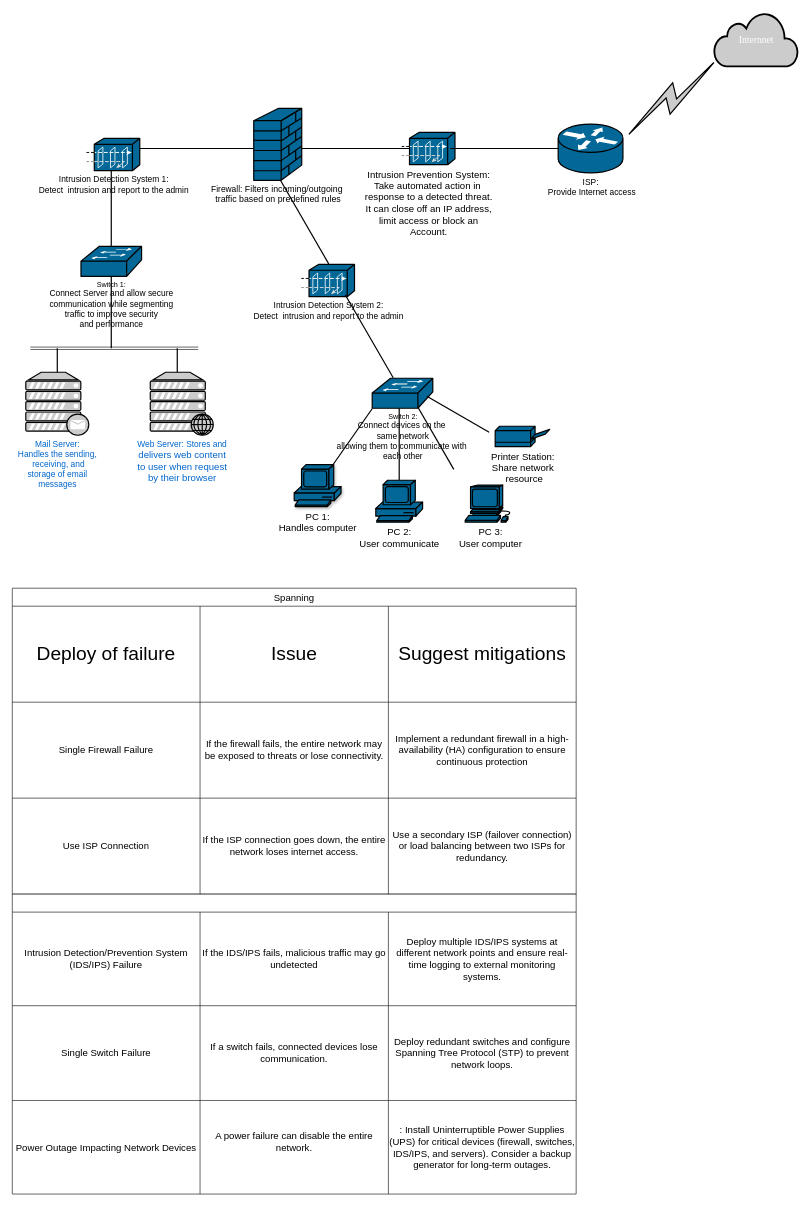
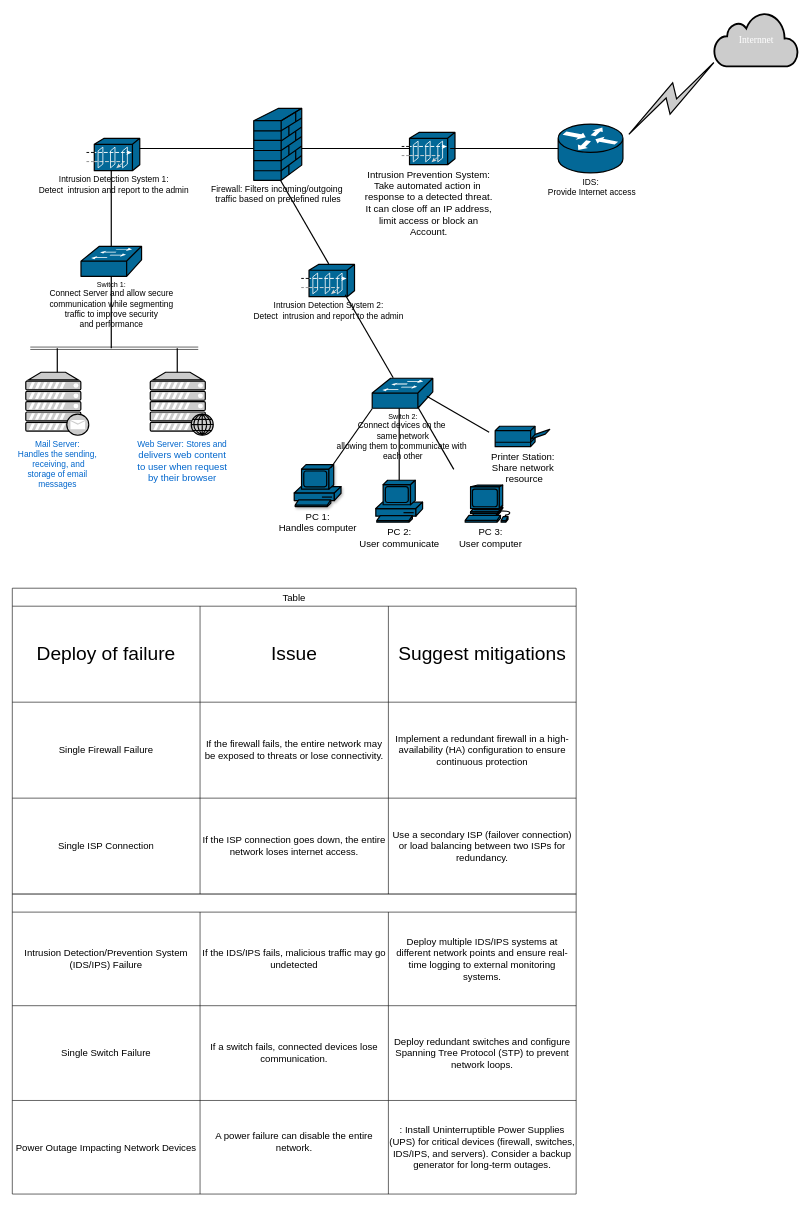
(591, 186) -> (591, 186)
(294, 598) -> (294, 598)
(106, 846) -> (106, 846)
